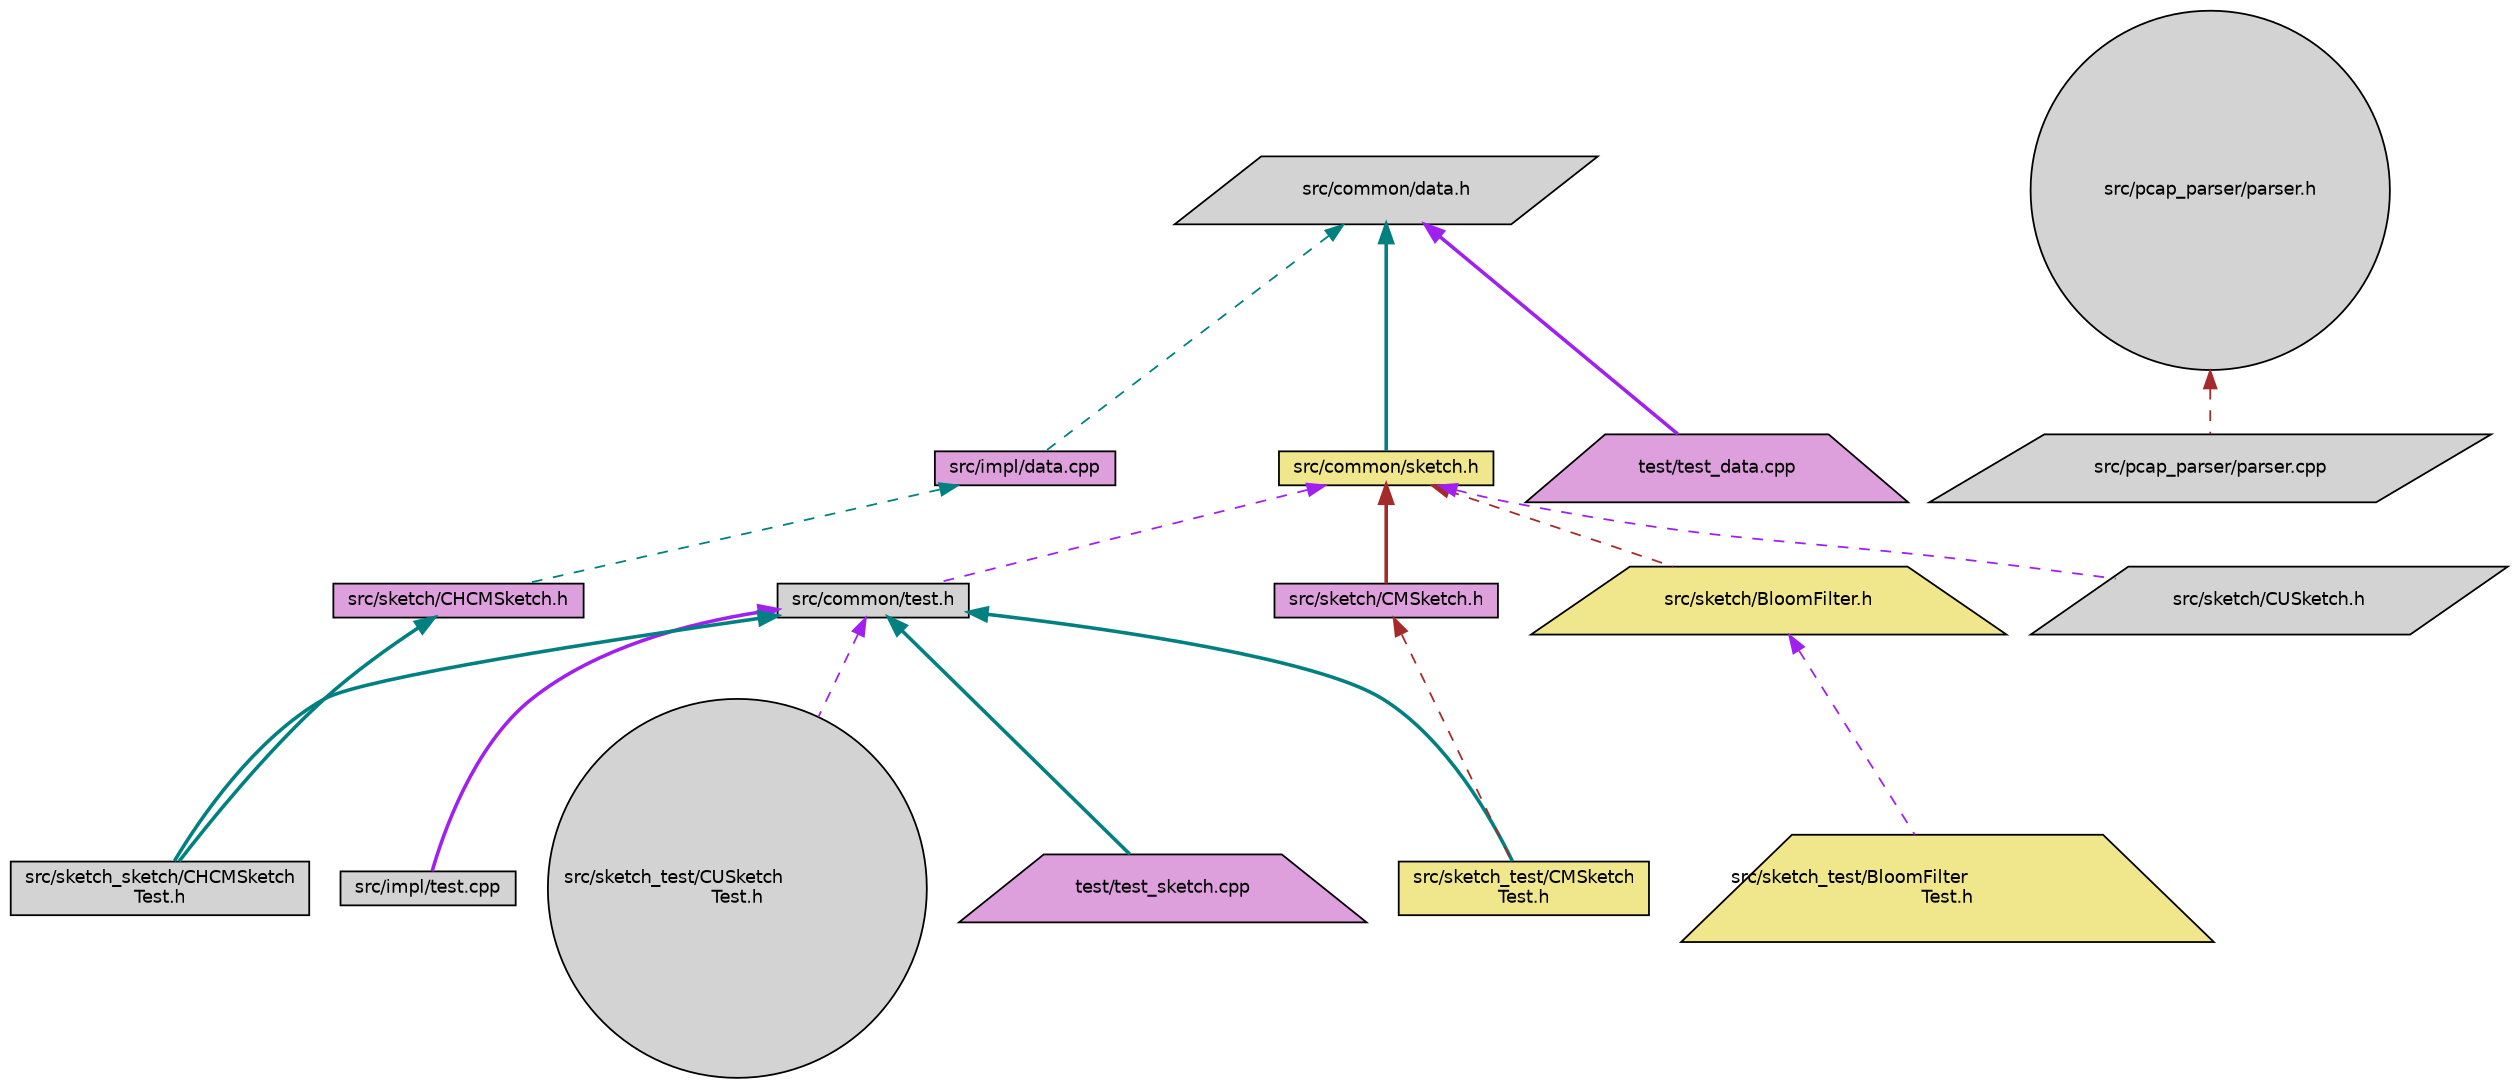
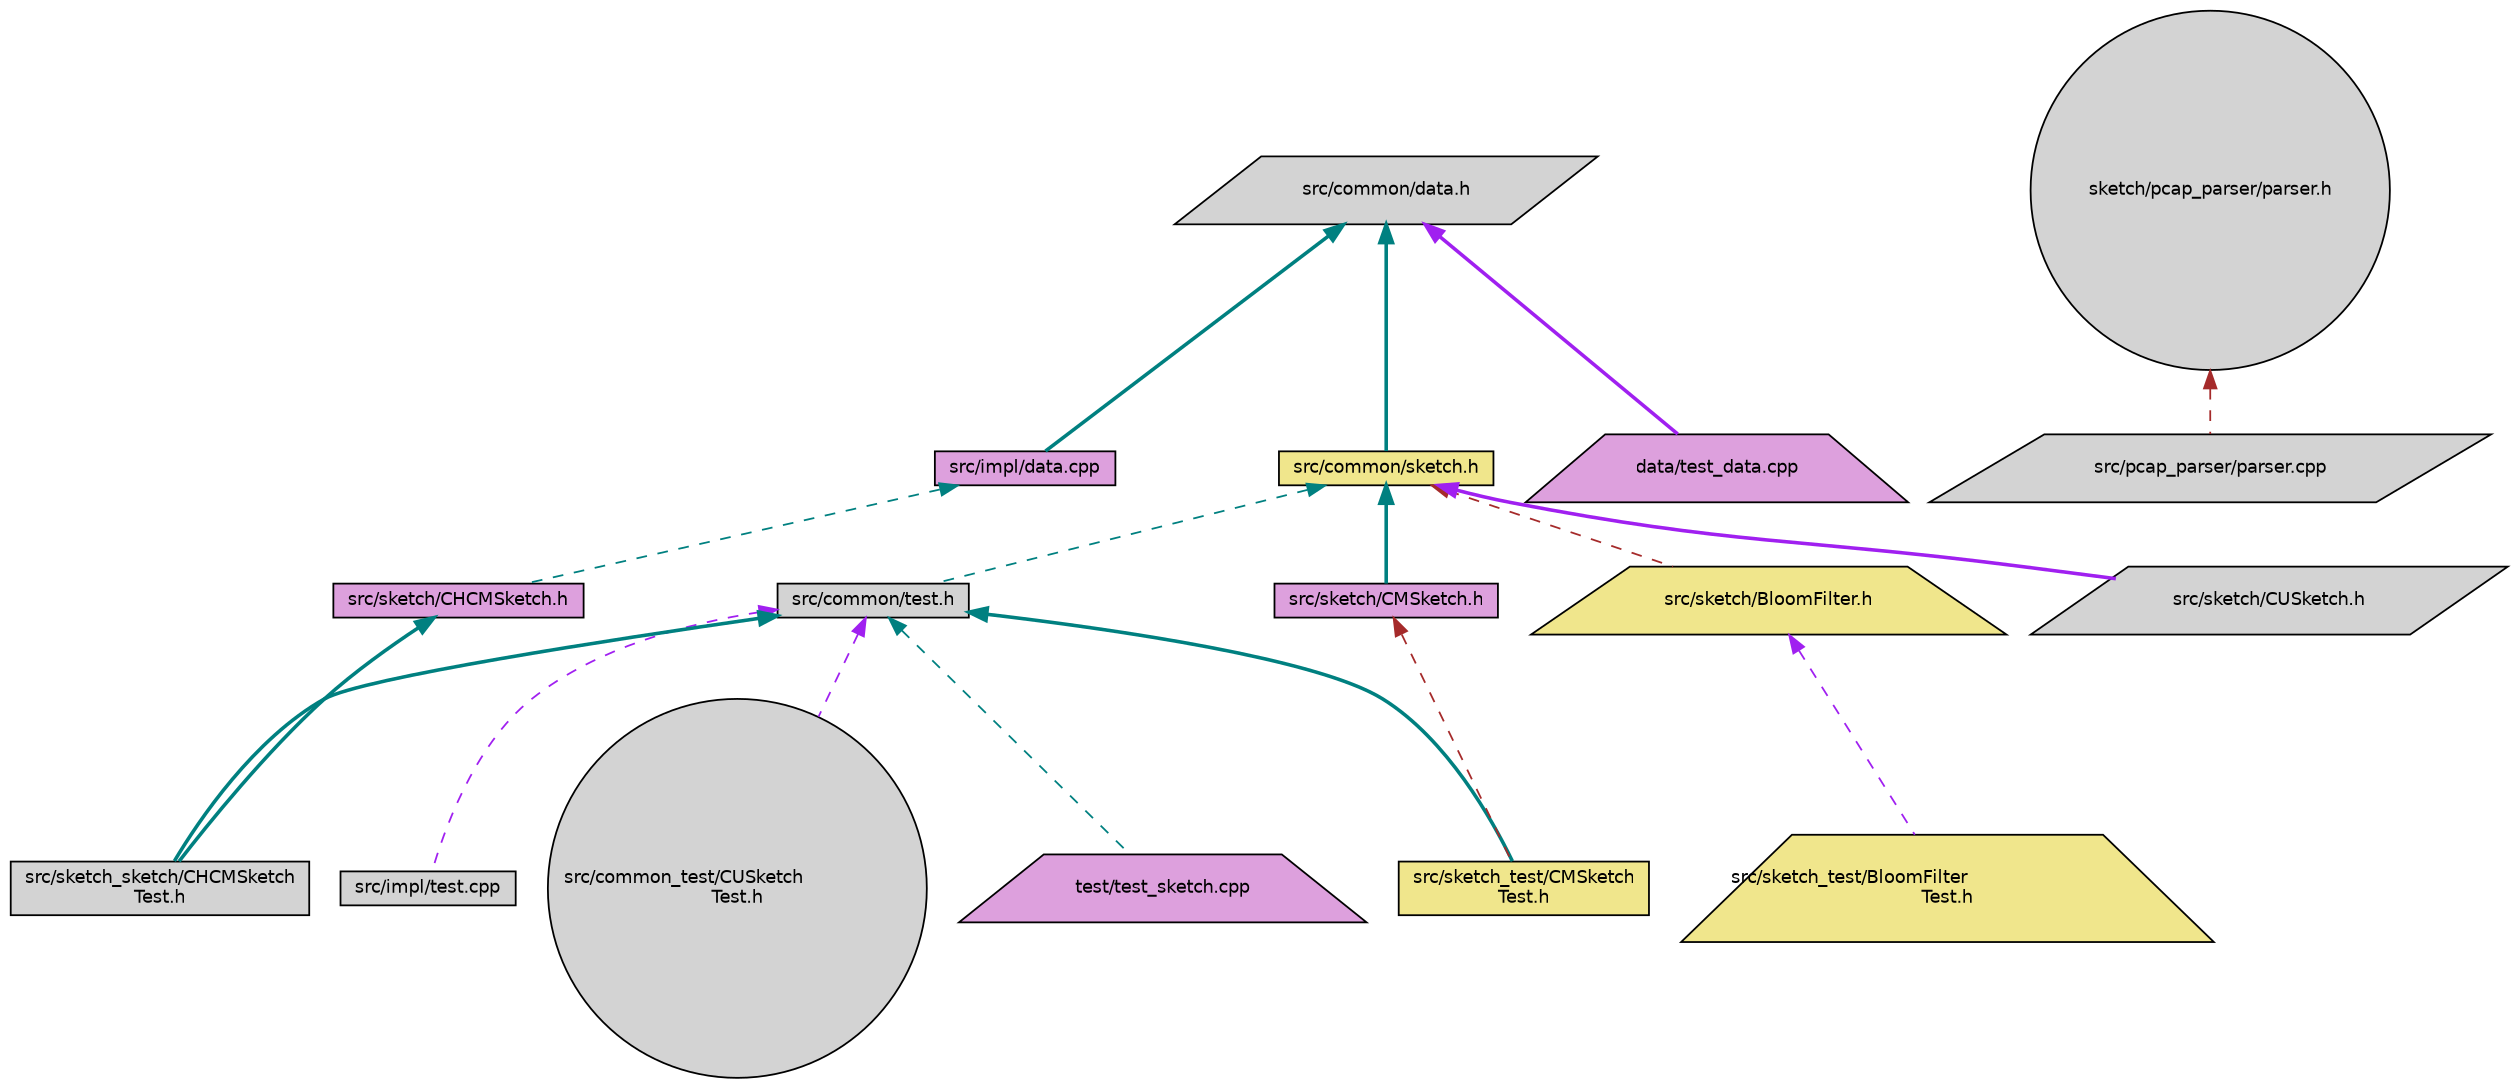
(2210, 190) -> (2210, 190)
(1187, 343) -> (1187, 343)
(1717, 468) -> (1717, 468)
(1121, 537) -> (1121, 537)
(1785, 542) -> (1785, 542)
(1386, 544) -> (1386, 544)
(550, 686) -> (550, 686)
(1016, 742) -> (1016, 742)
(737, 888) -> (737, 888)
